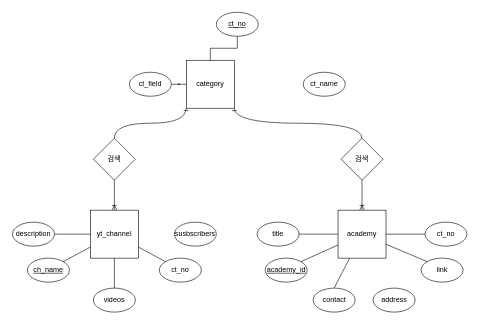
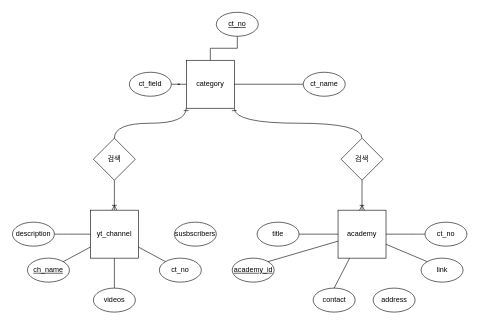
none -> (269, 84)
(286, 270) -> (253, 270)
